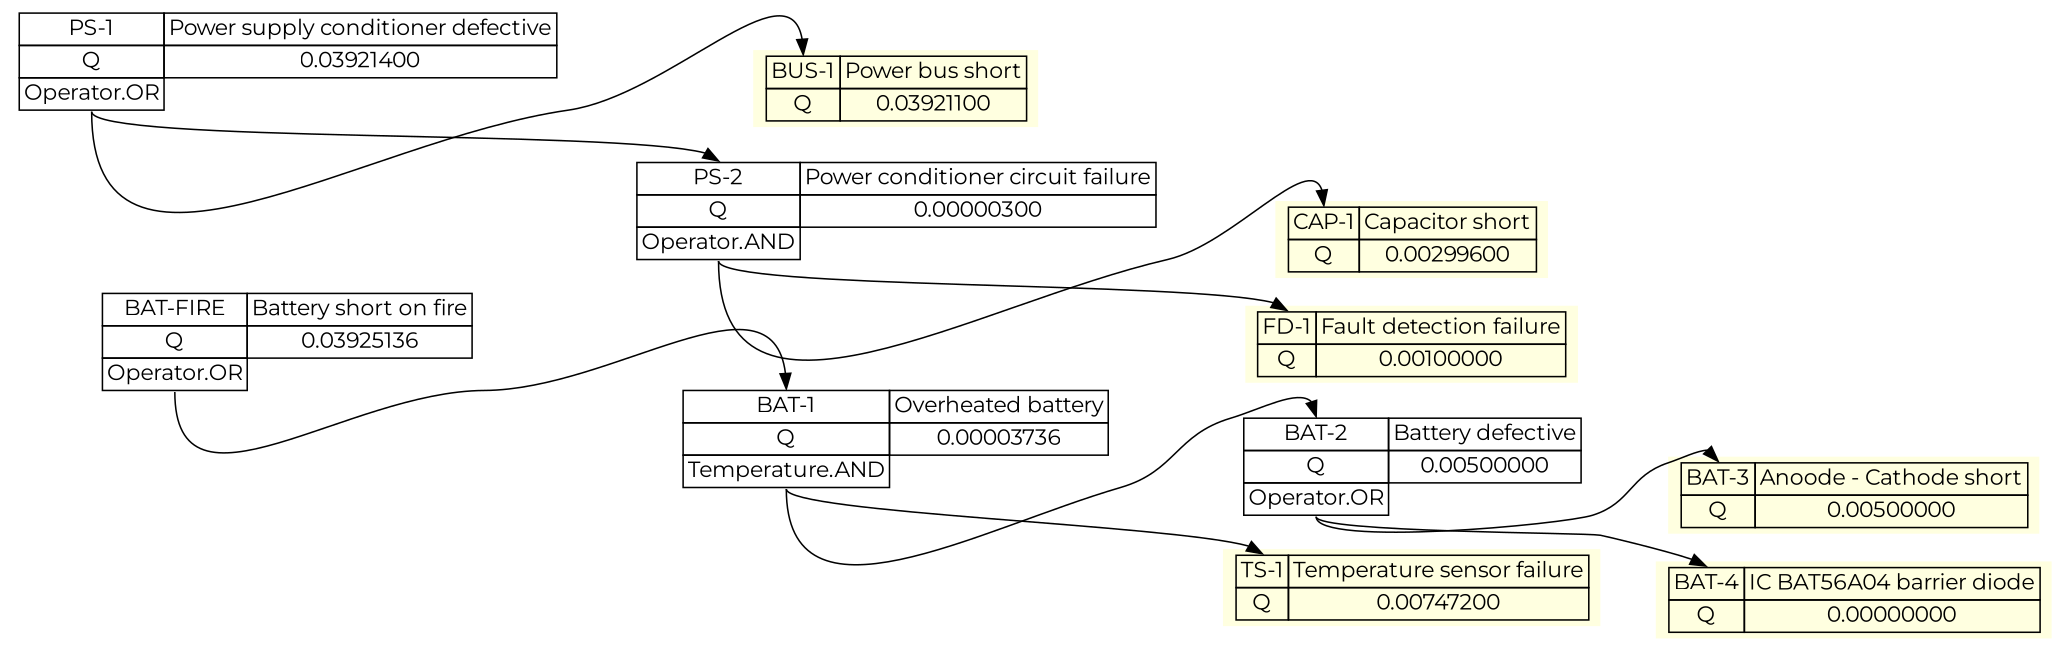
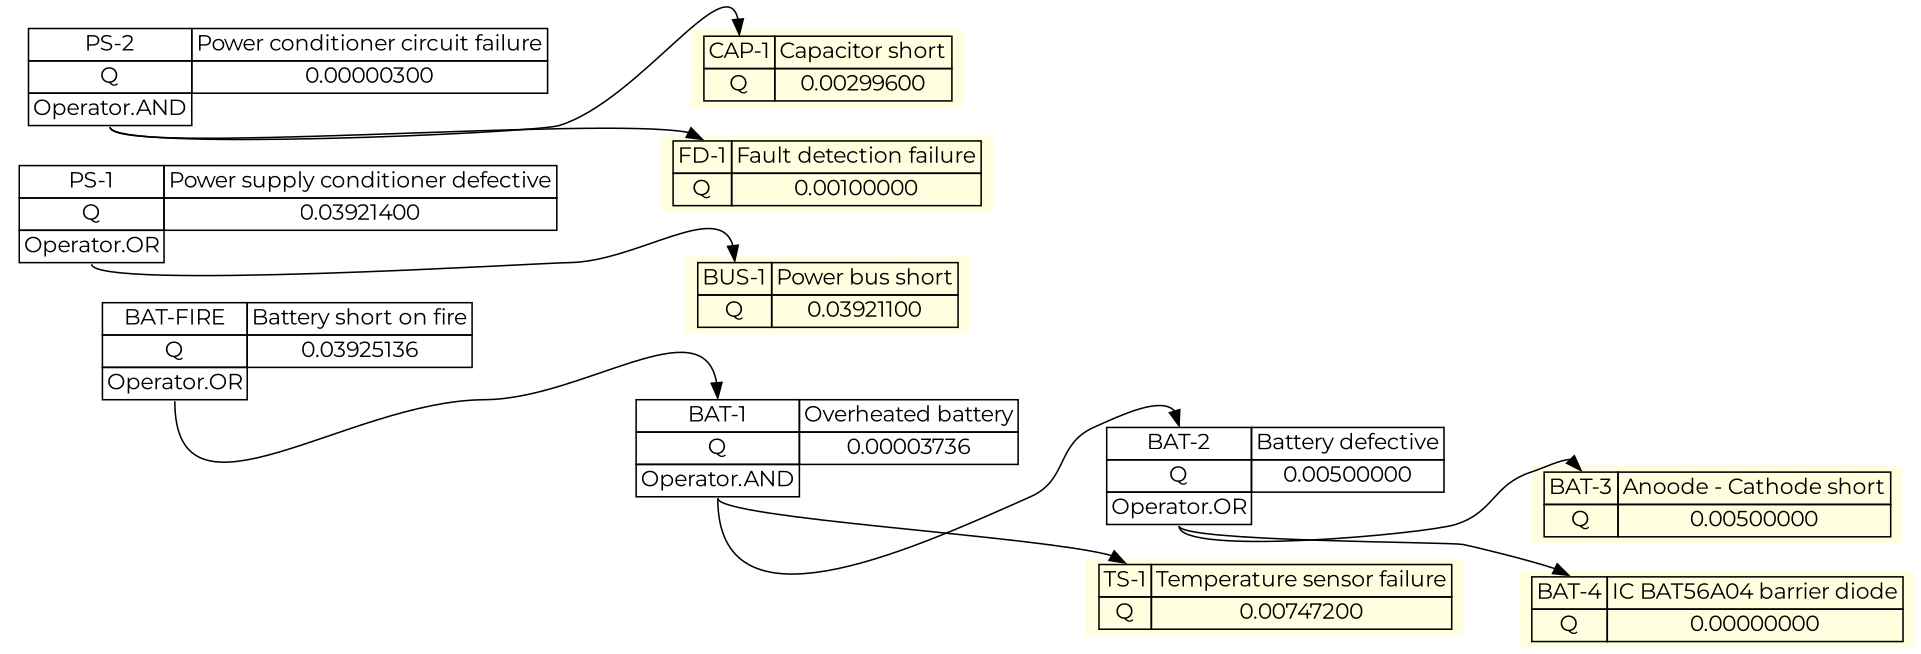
(397, 136) -> none
(786, 471) -> (718, 480)
